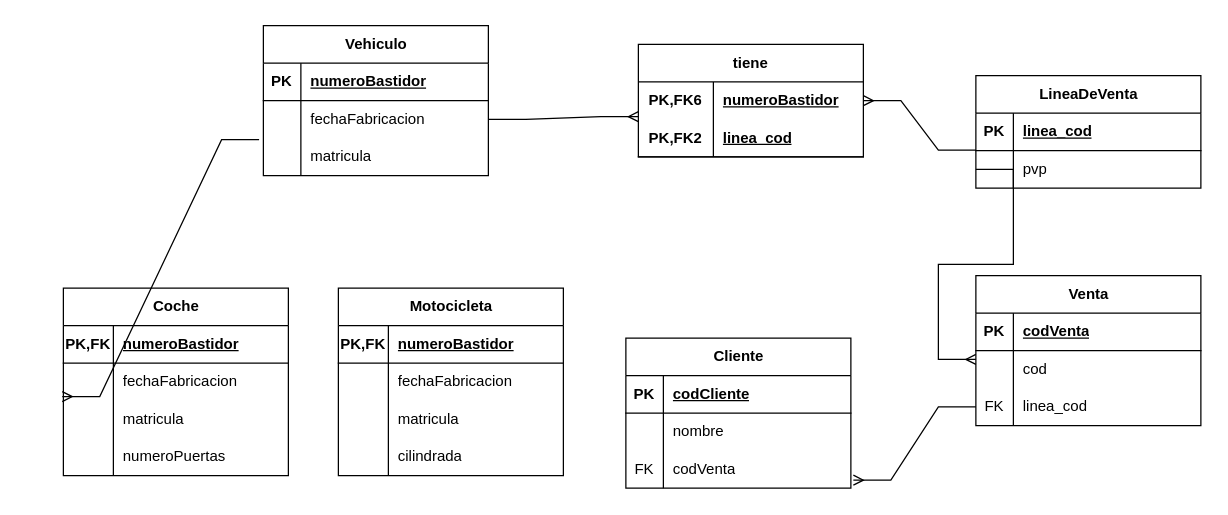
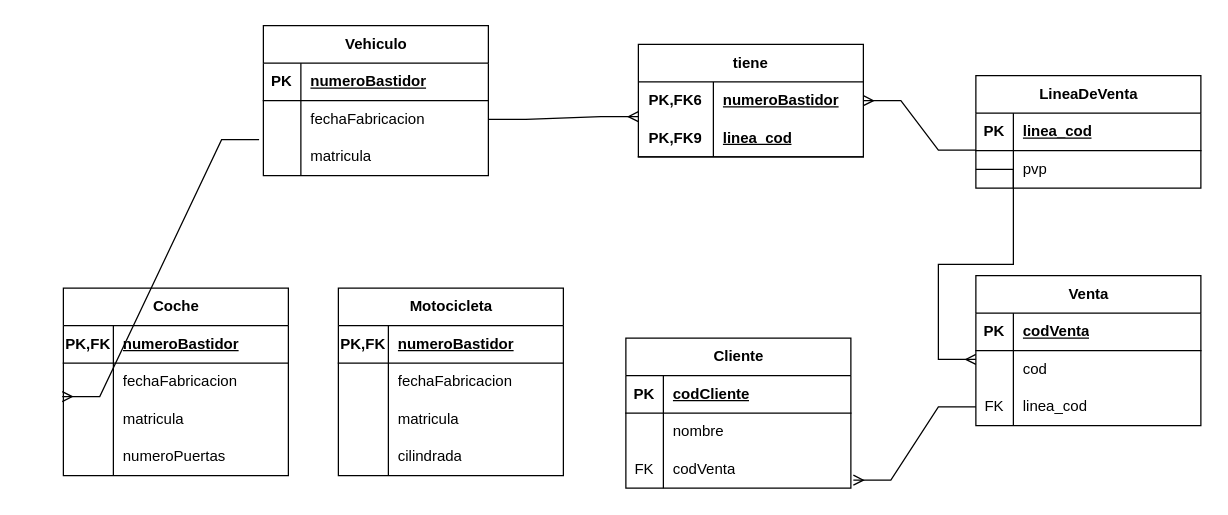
(676, 138) -> (676, 138)
